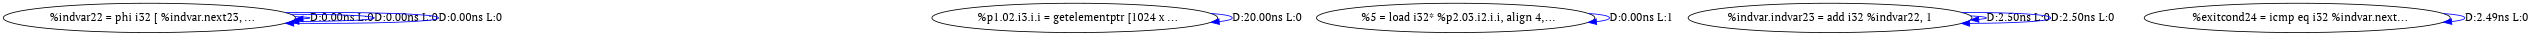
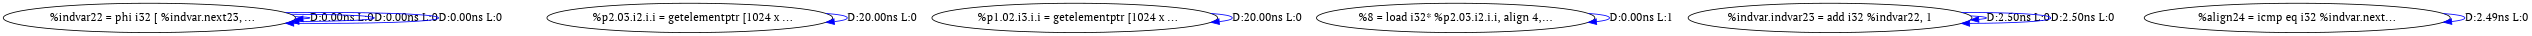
none -> (690, 18)
(1456, 18) -> (1456, 18)
(2297, 18) -> (2297, 18)
